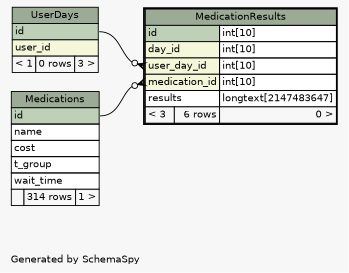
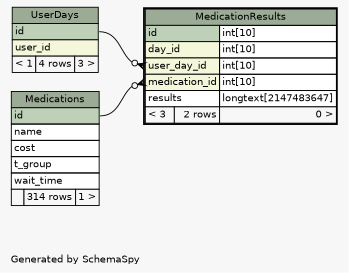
(55, 64) -> (55, 64)
(200, 115) -> (200, 115)
